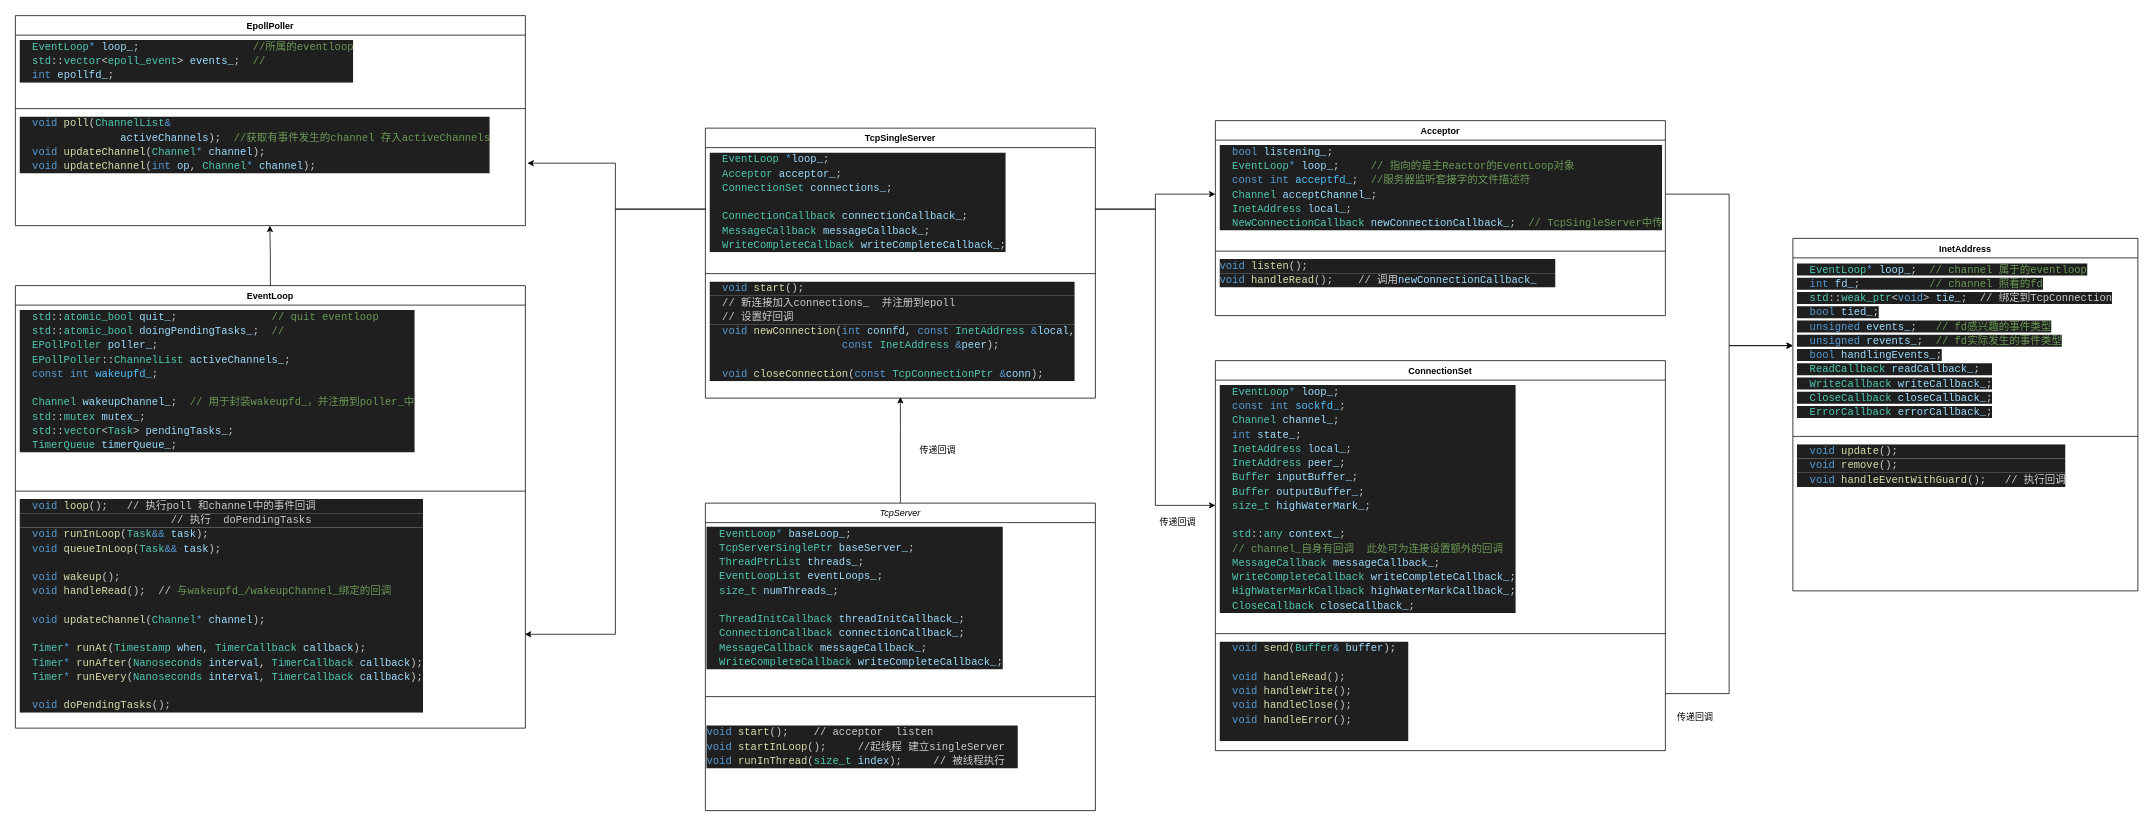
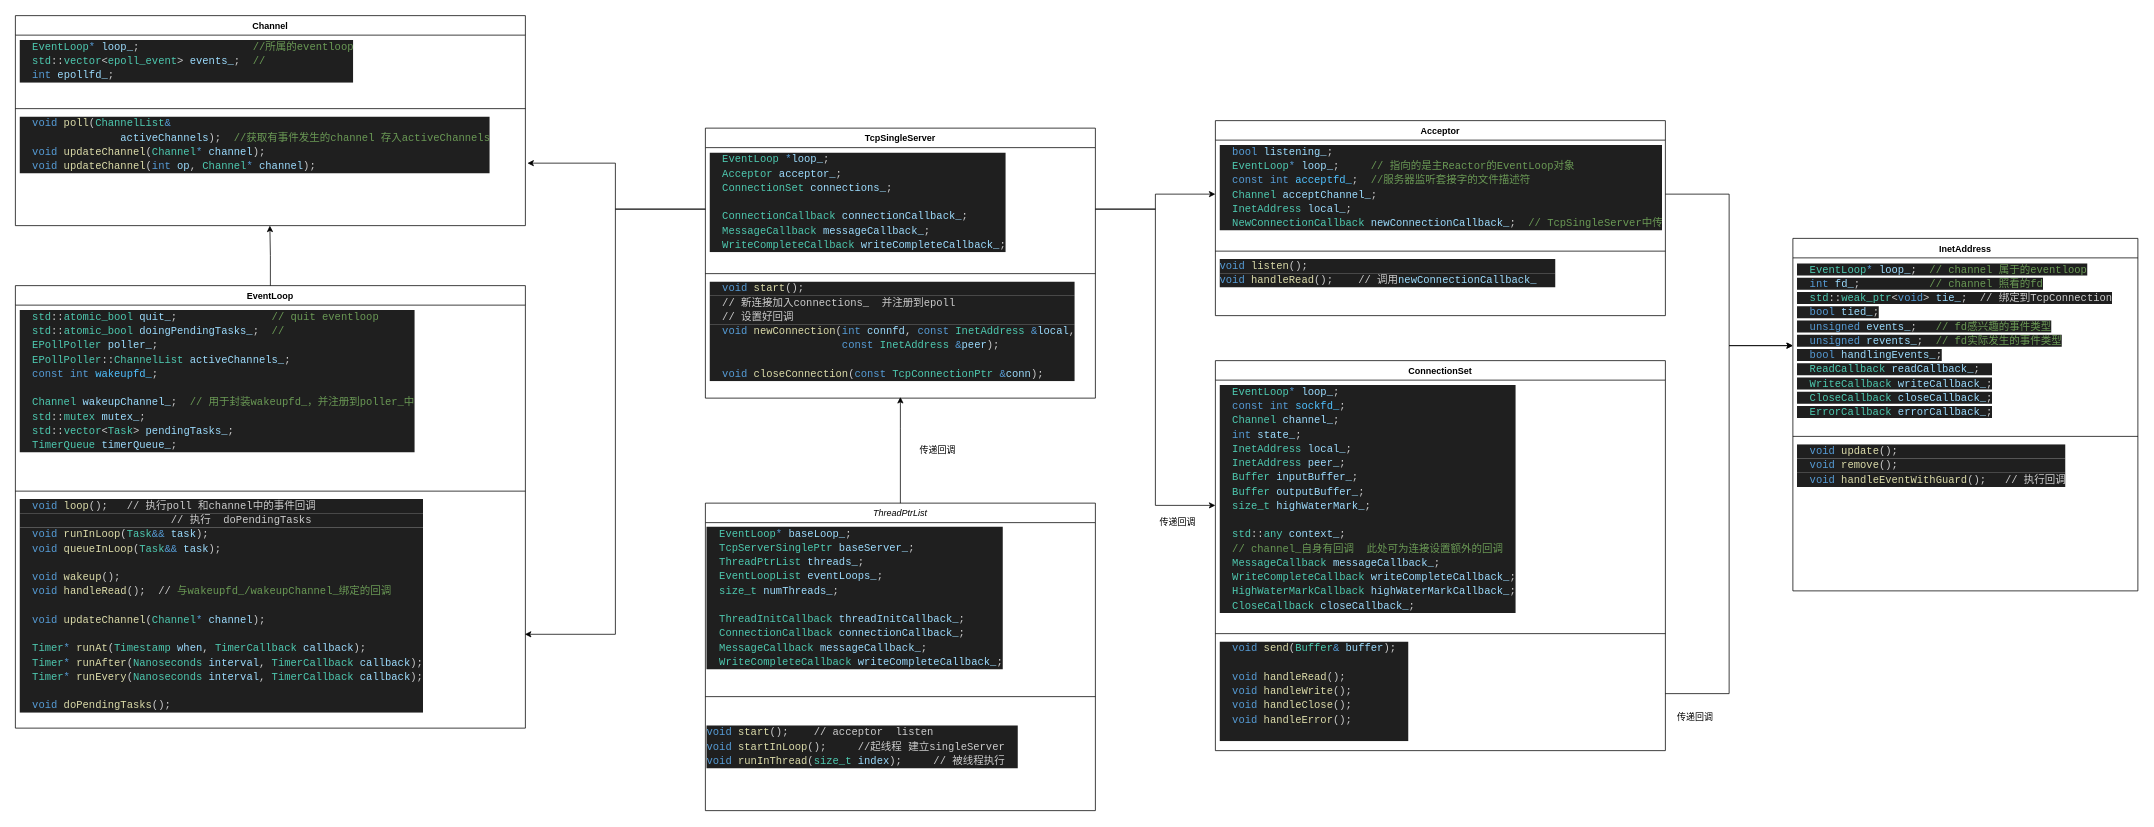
(270, 26) -> (270, 26)
(900, 513) -> (900, 513)
